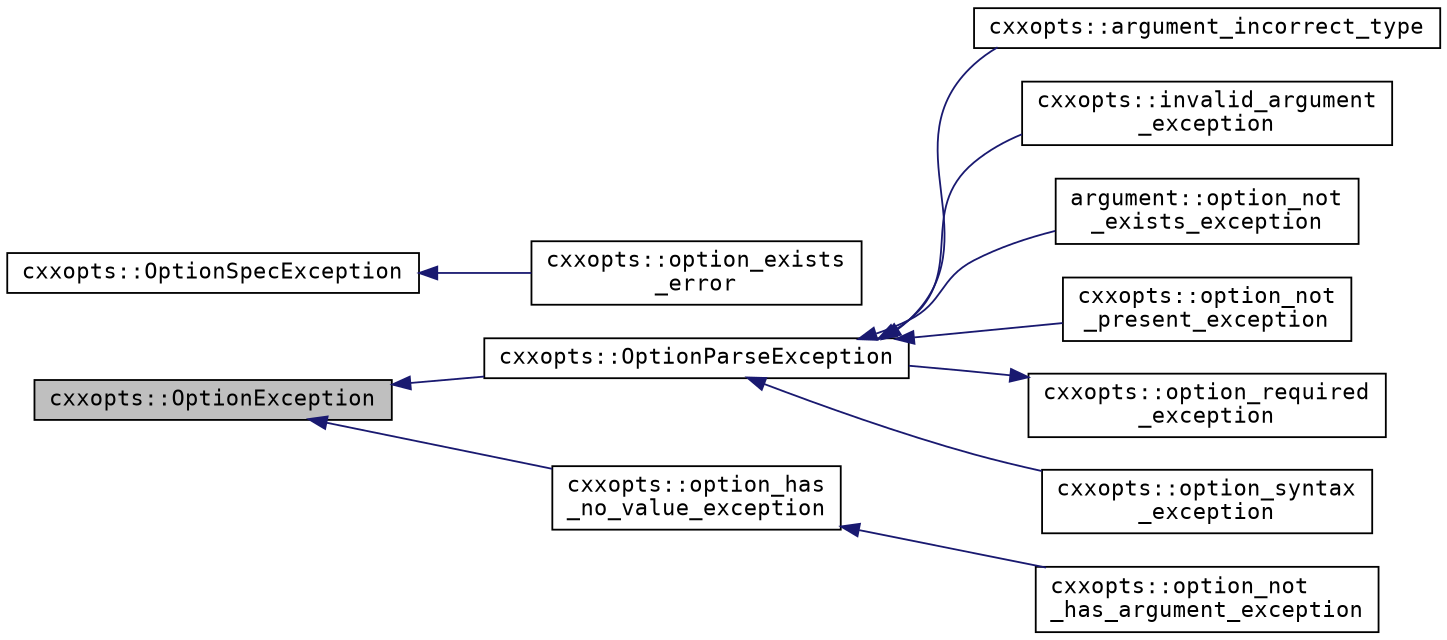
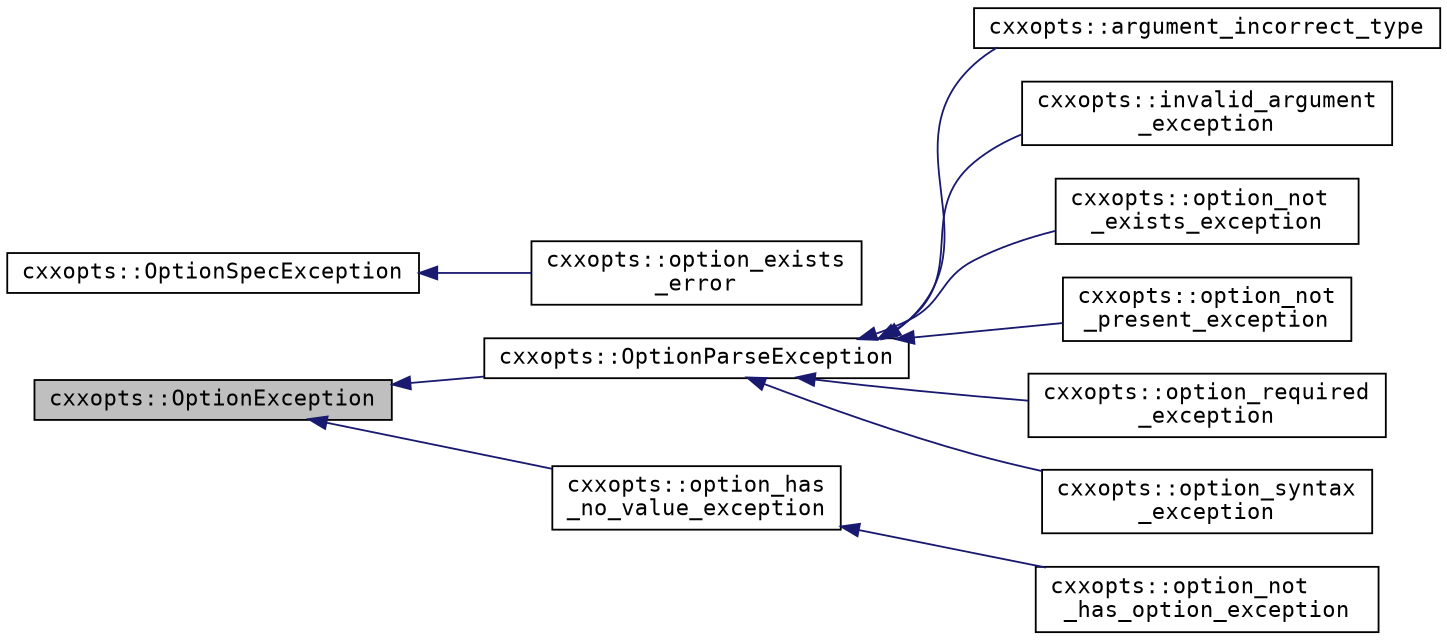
(1207, 211) -> (1207, 211)
(960, 370) -> (921, 391)
(1207, 599) -> (1207, 599)
